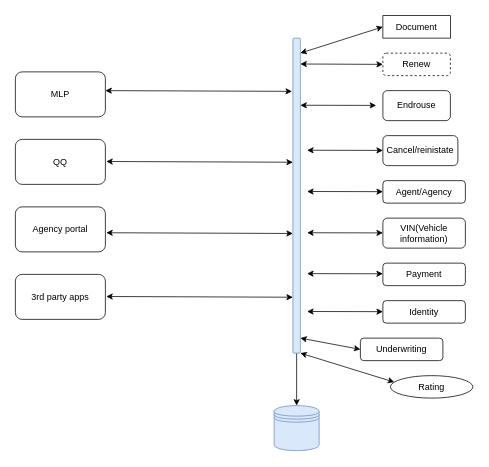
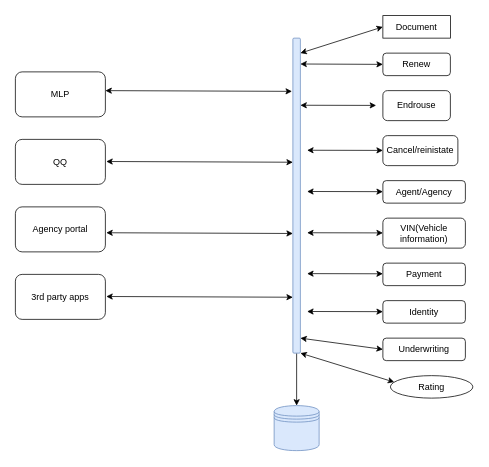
(417, 64) -> (417, 64)
(402, 349) -> (424, 349)
